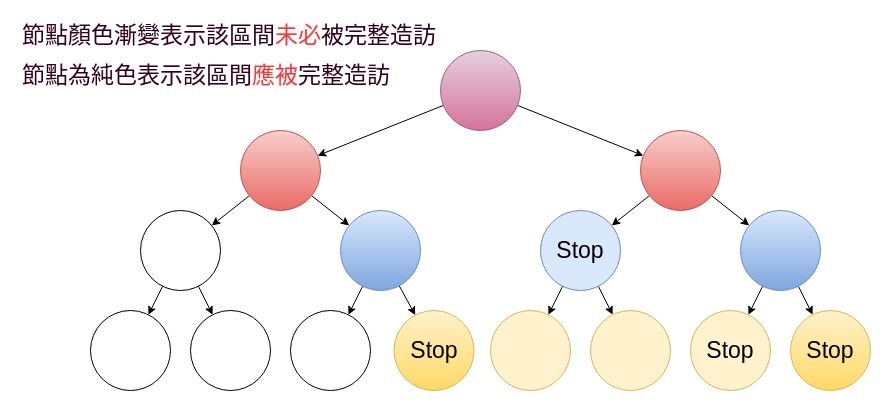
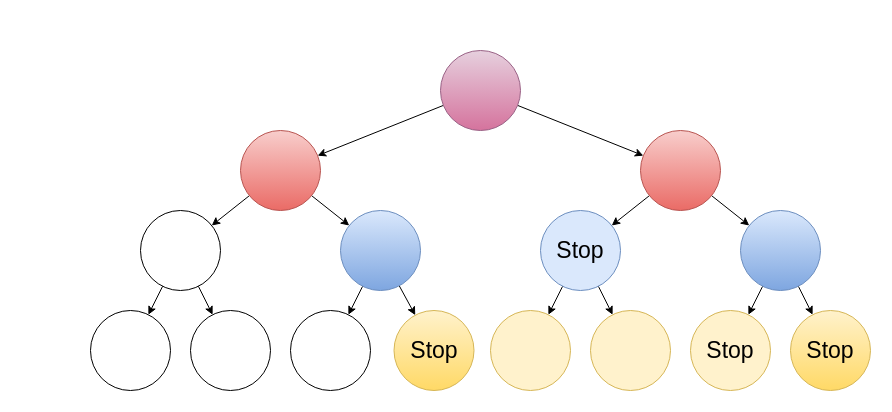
(236, 36) -> none
(211, 76) -> none
